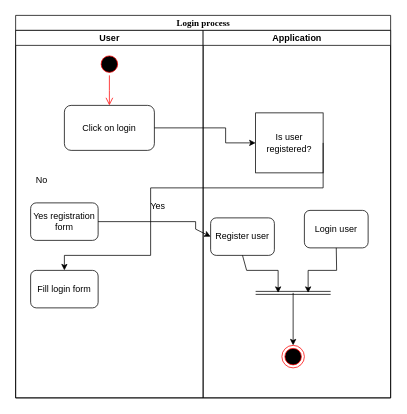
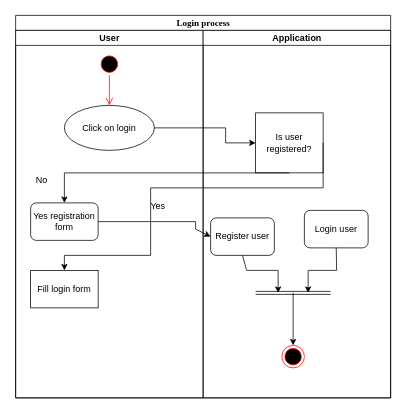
(109, 128) -> (109, 128)
none -> (64, 184)
(64, 289) -> (64, 289)
